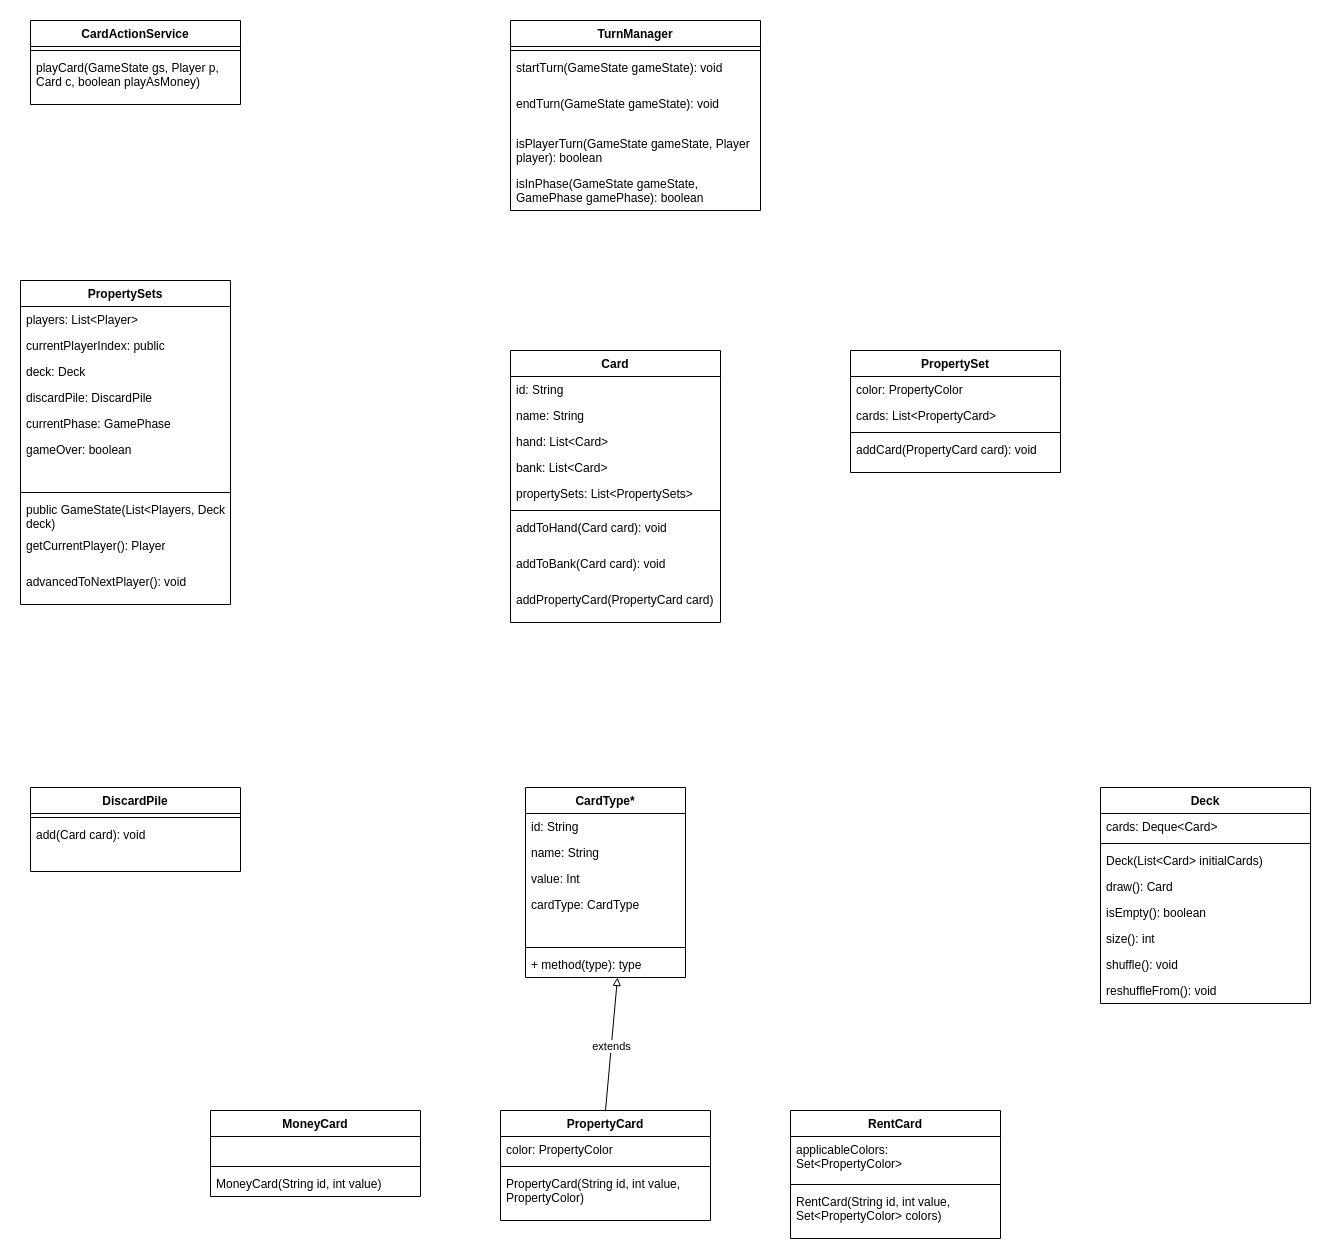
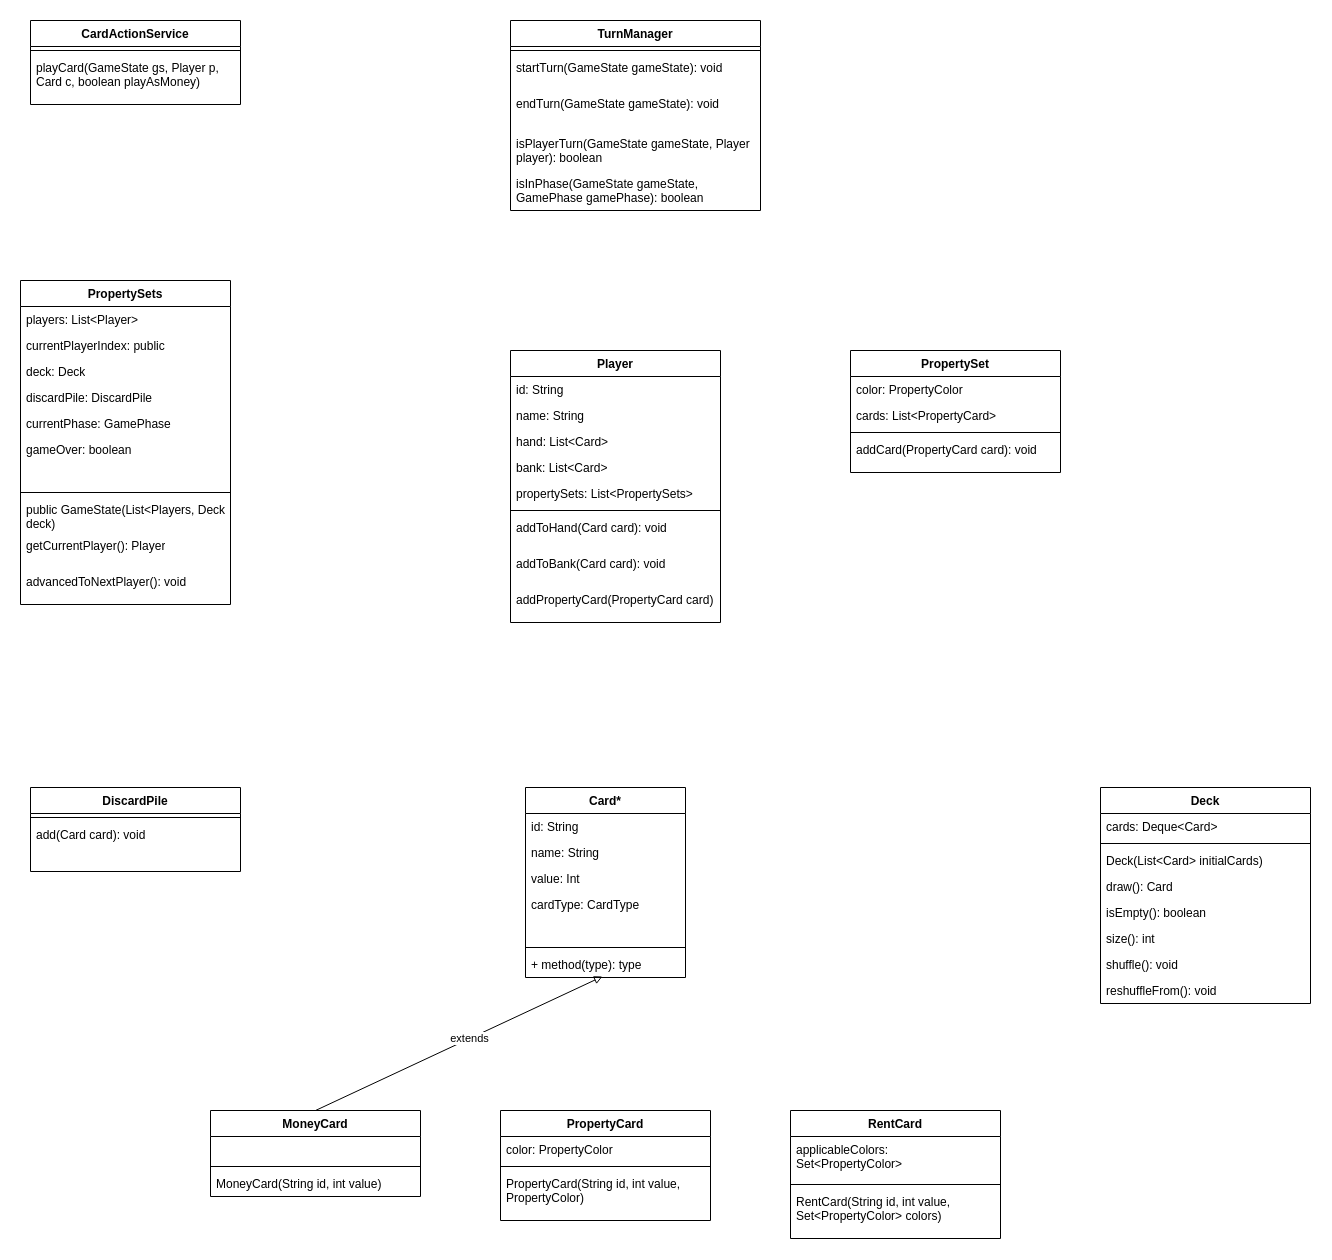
(616, 365) -> (616, 365)
(606, 802) -> (606, 802)
none -> (455, 1045)
(611, 1049) -> none
